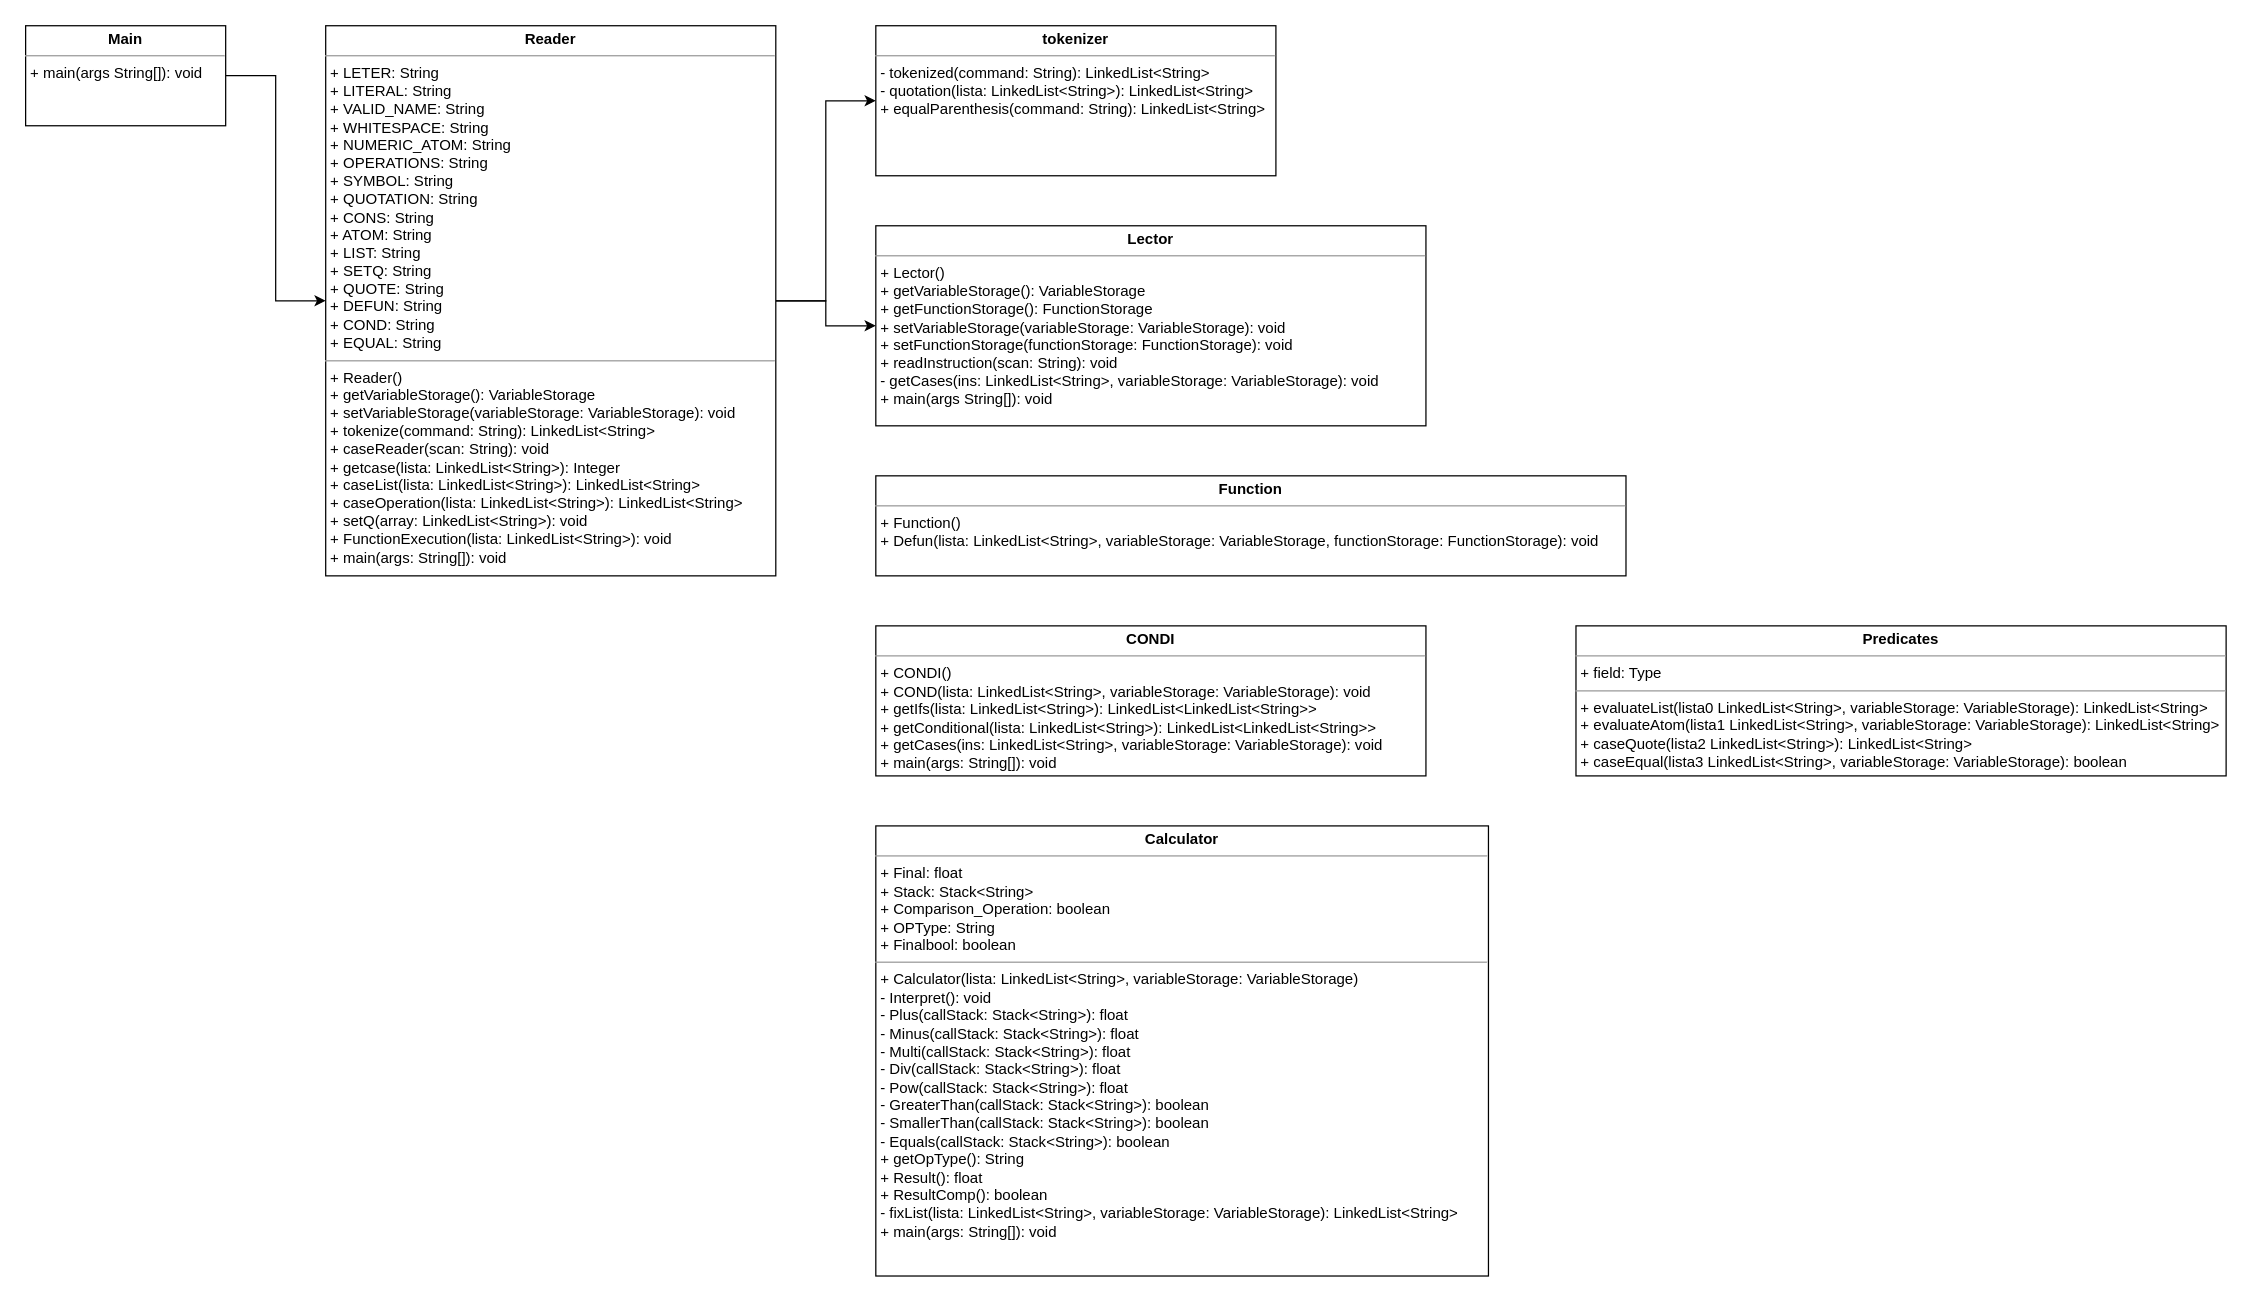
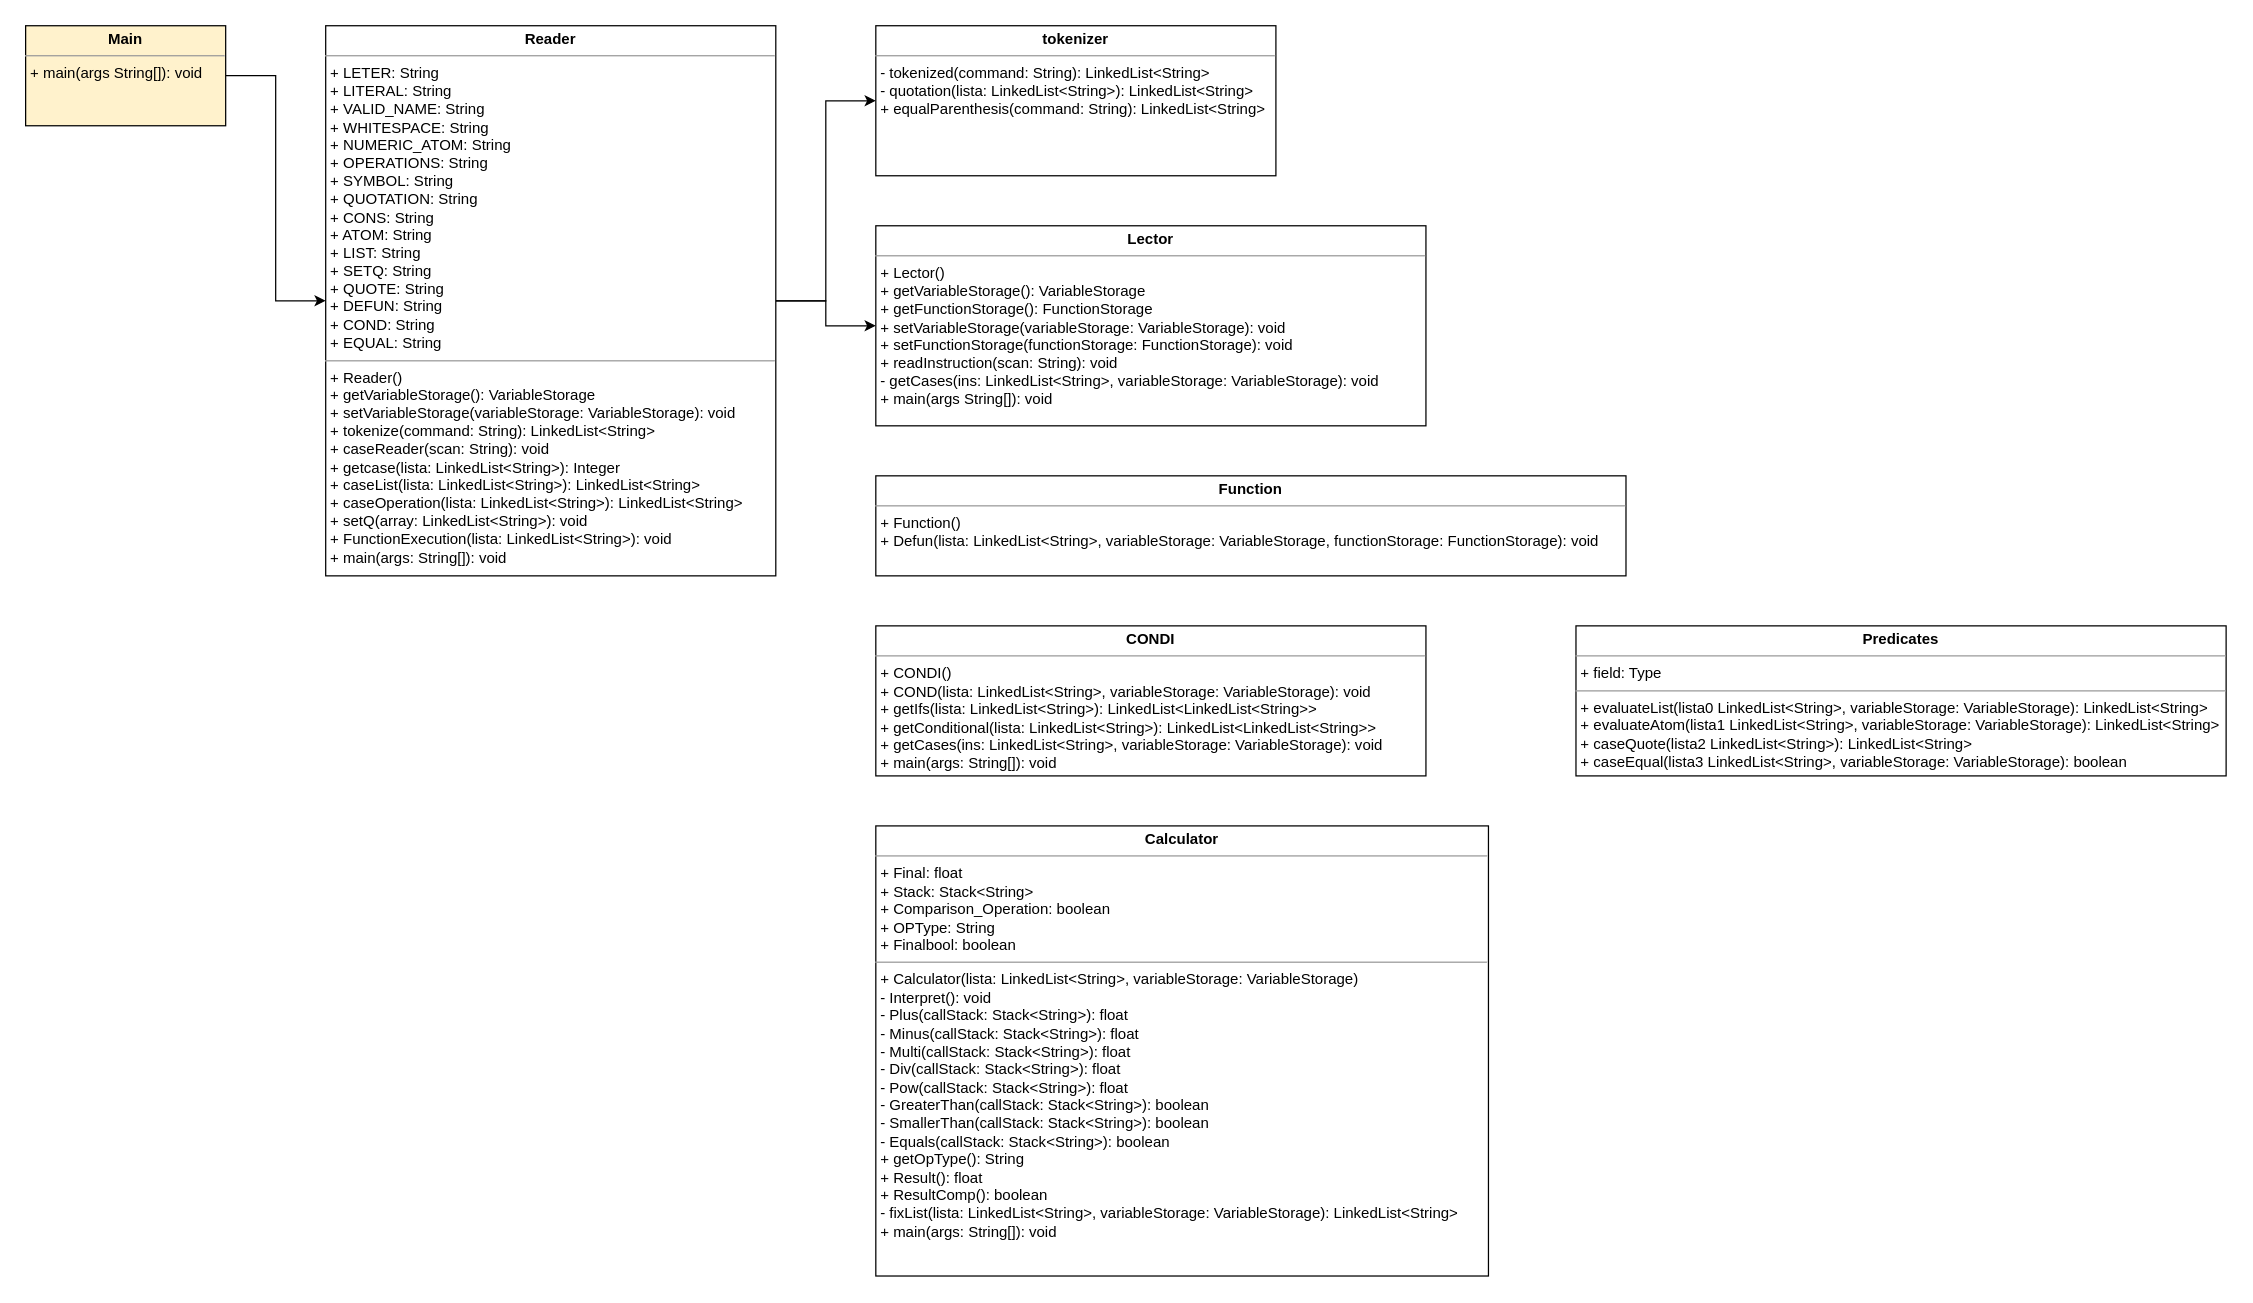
(126, 76) -> (126, 76)
